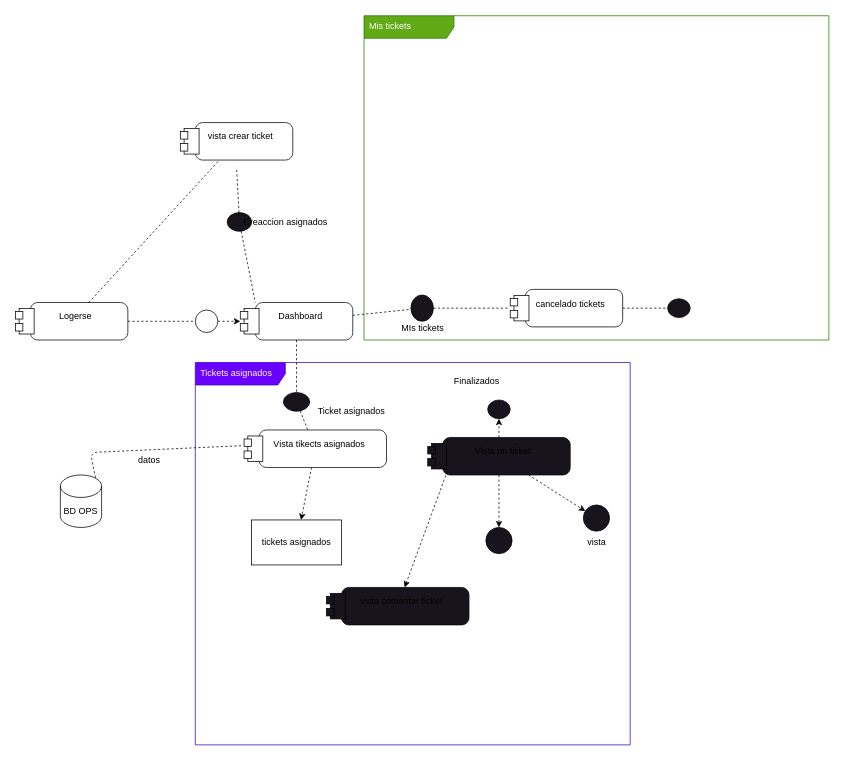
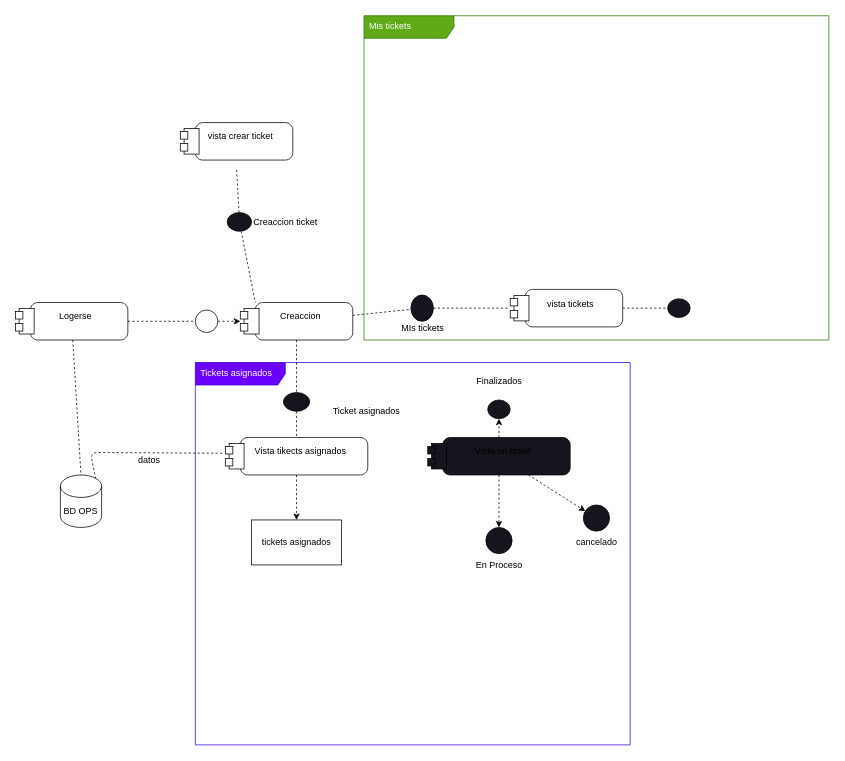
(286, 216) -> (286, 216)
(152, 233) -> (77, 406)
(571, 304) -> (571, 304)
(301, 317) -> (301, 317)
(477, 381) -> (499, 381)
(351, 411) -> (366, 411)
(315, 449) -> (297, 456)
(426, 529) -> none
(597, 543) -> (597, 543)
none -> (499, 565)
(398, 606) -> none
